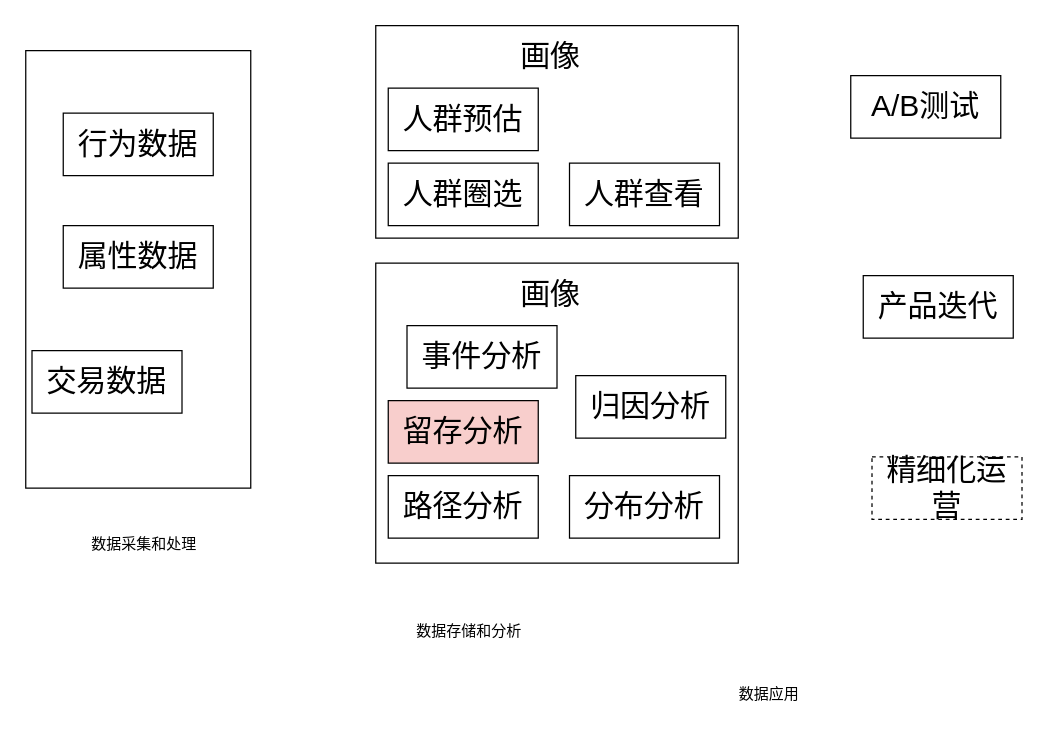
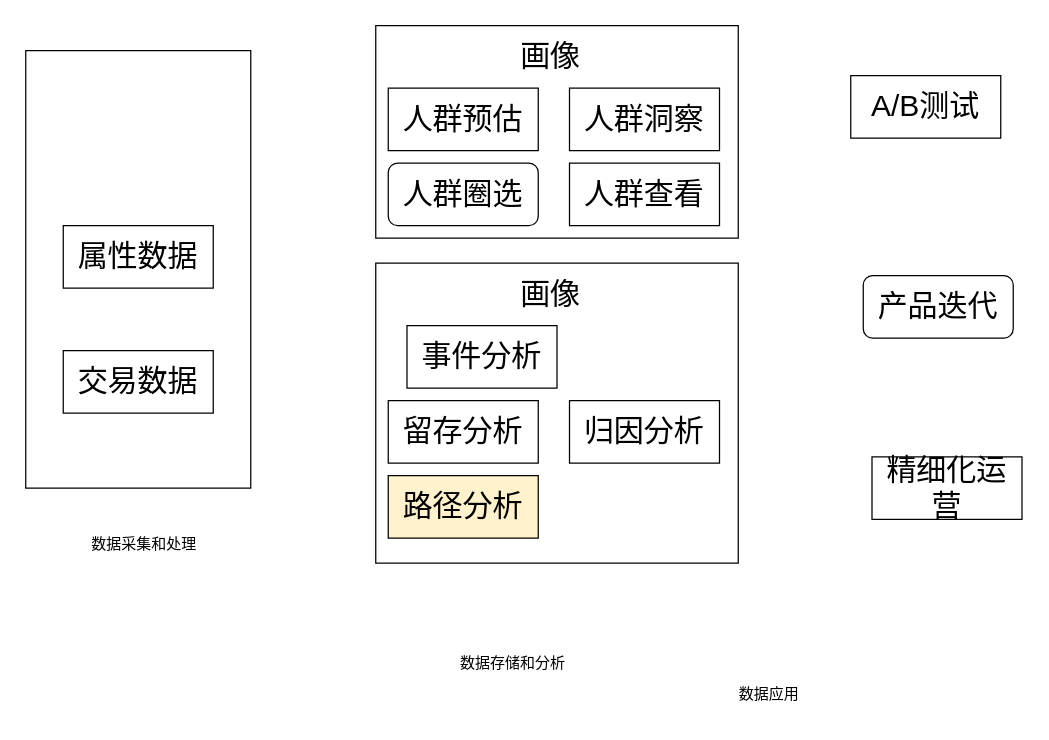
none -> (644, 119)
(138, 144) -> none
(463, 194) -> (463, 194)
(938, 307) -> (938, 307)
(107, 382) -> (138, 382)
(651, 407) -> (644, 432)
(463, 432) -> (463, 432)
(947, 488) -> (947, 488)
(463, 507) -> (463, 507)
(644, 507) -> none
(469, 632) -> (513, 663)
